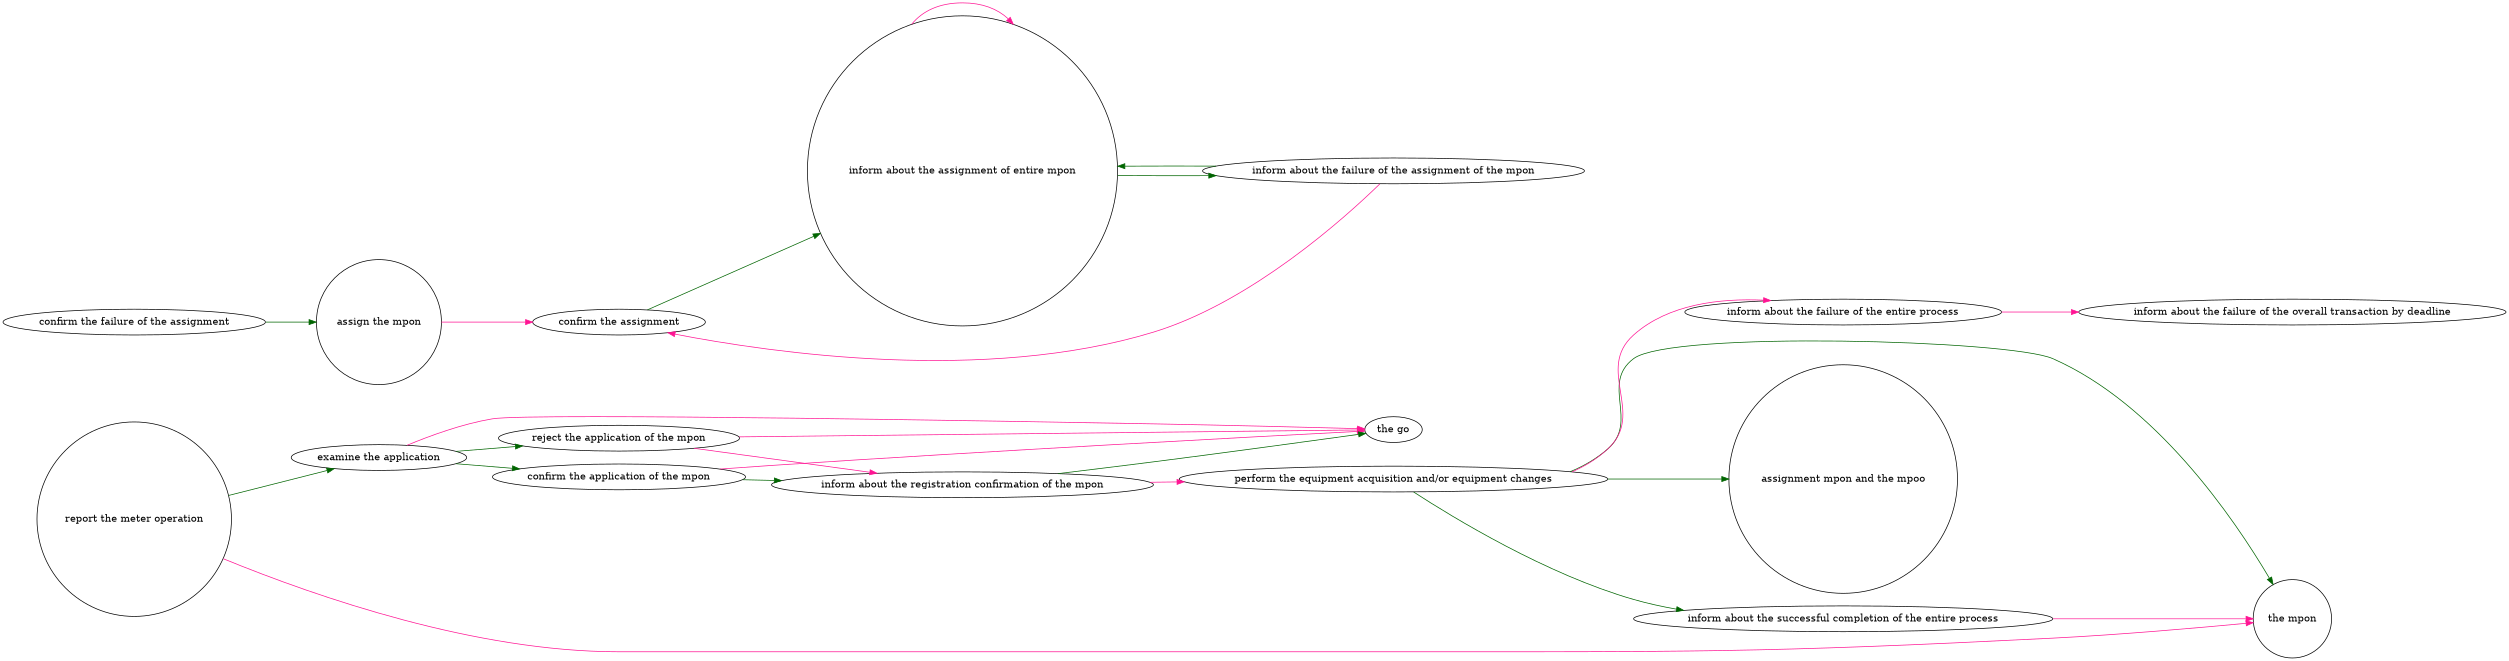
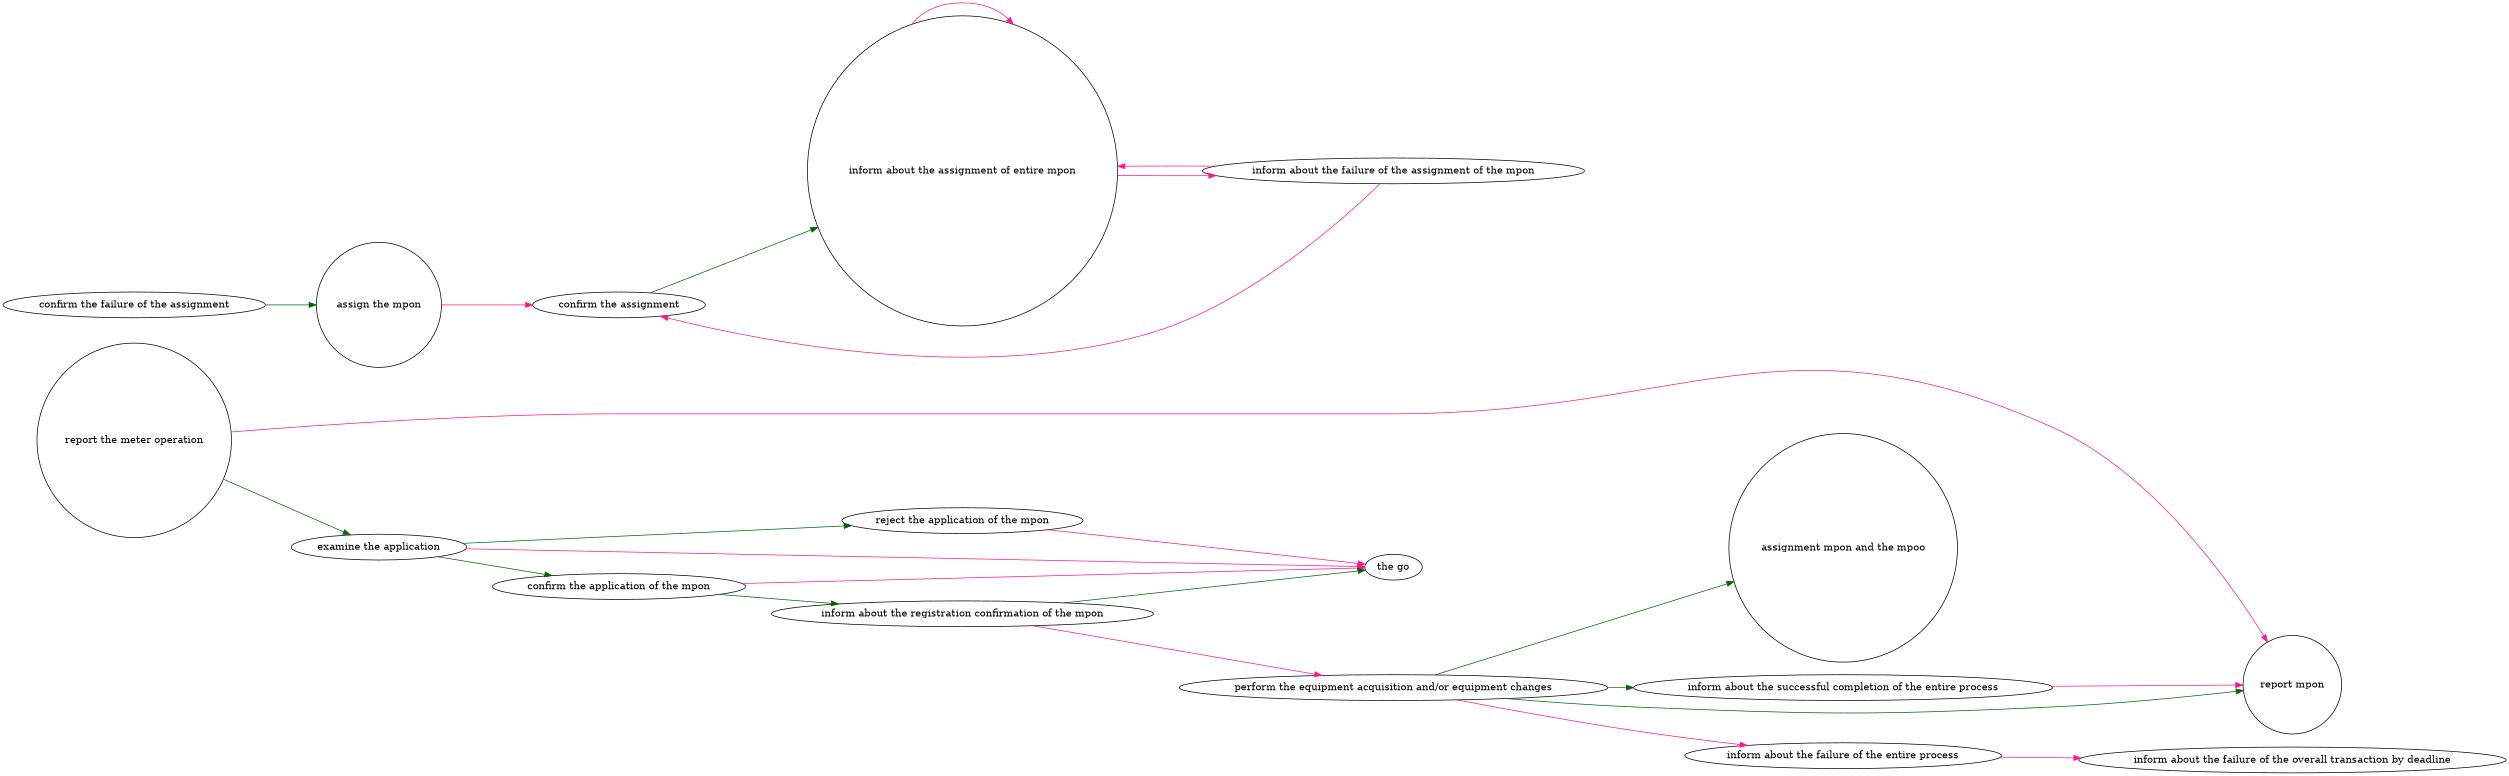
(1170, 166) -> (1170, 166)
(1163, 176) -> (1163, 176)
(782, 460) -> none
(2292, 619) -> (2292, 685)
